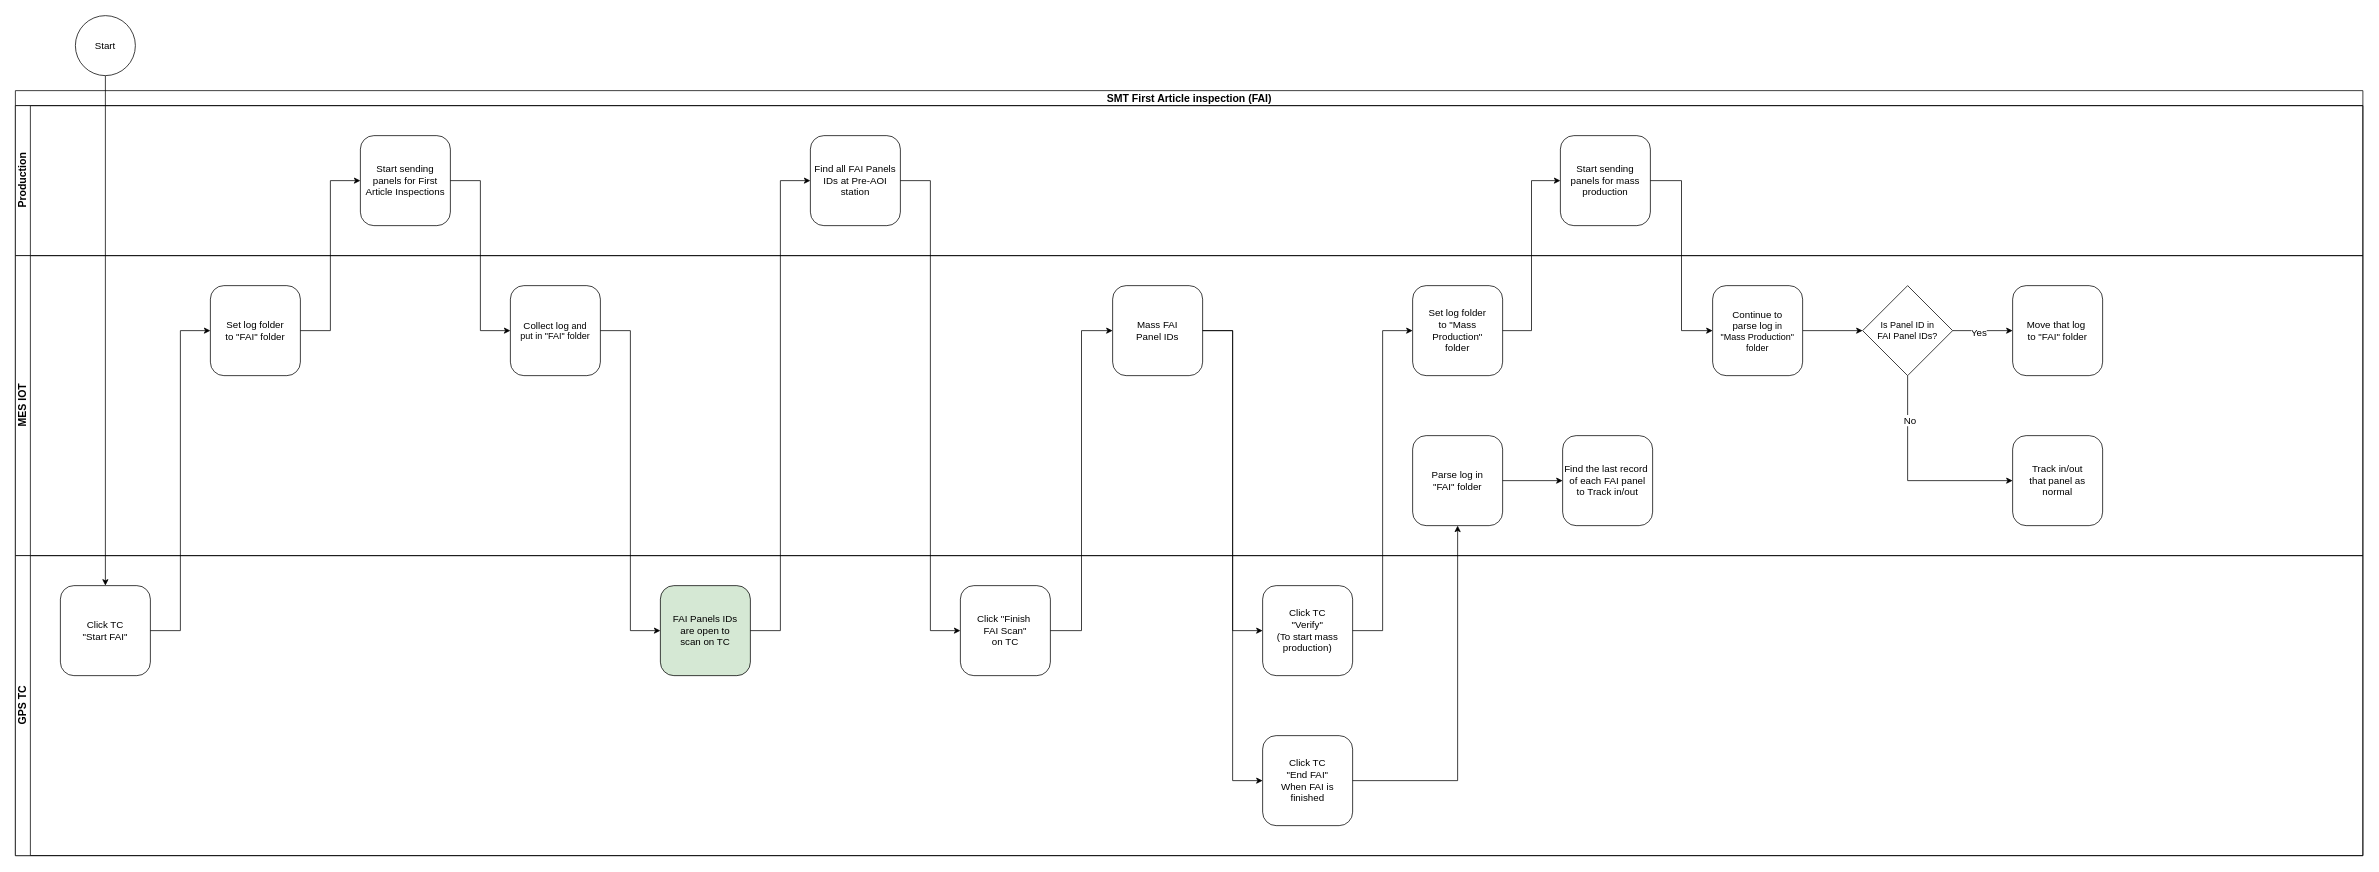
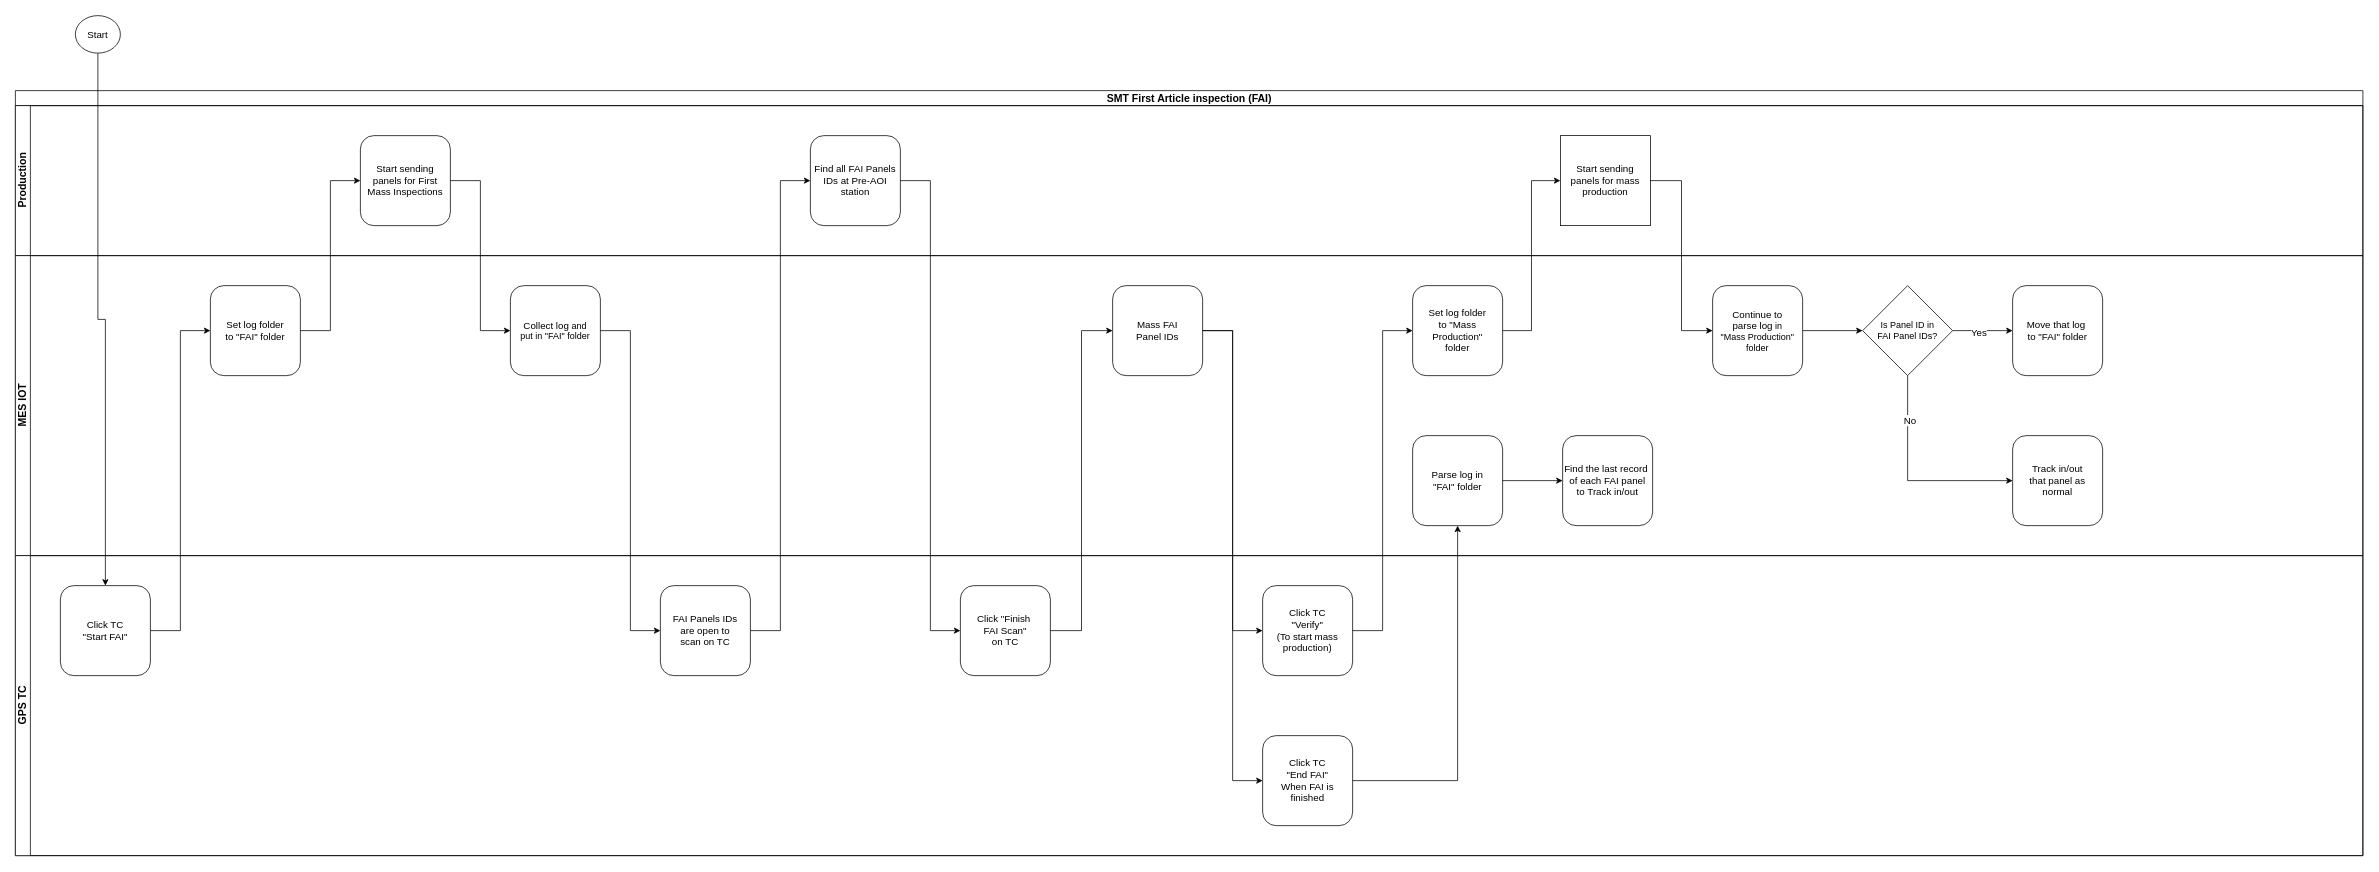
(105, 45) -> (98, 34)
(405, 180) -> (405, 180)
(1605, 180) -> (1605, 180)
(705, 630) -> (705, 630)
